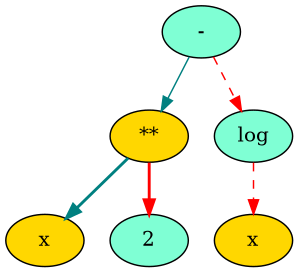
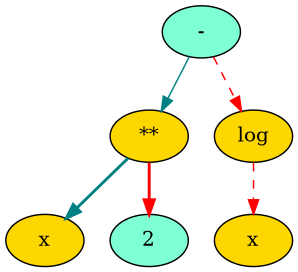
(254, 136) -> (254, 136)
